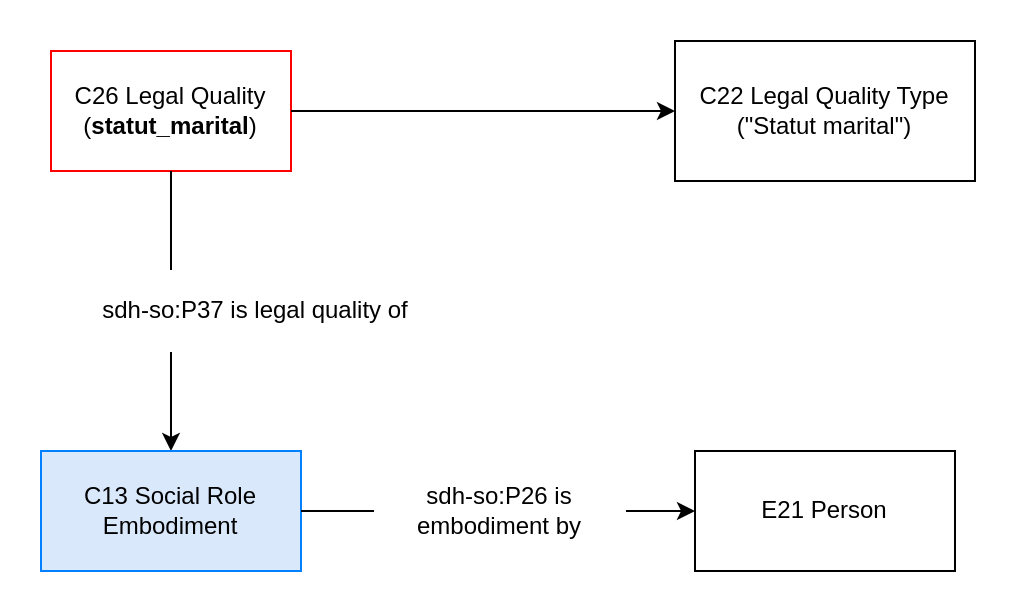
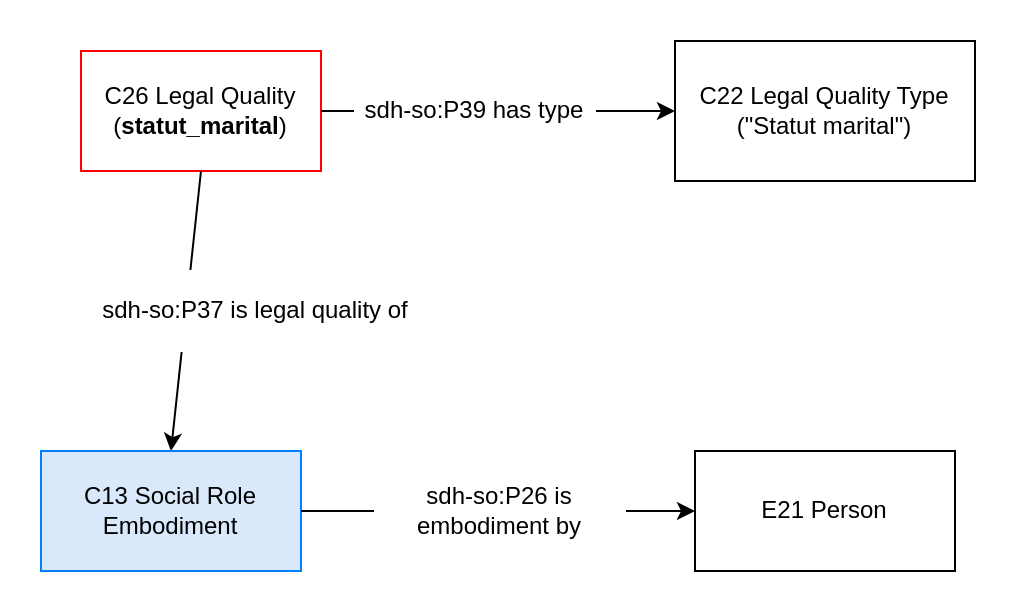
(171, 111) -> (201, 111)
none -> (475, 111)
